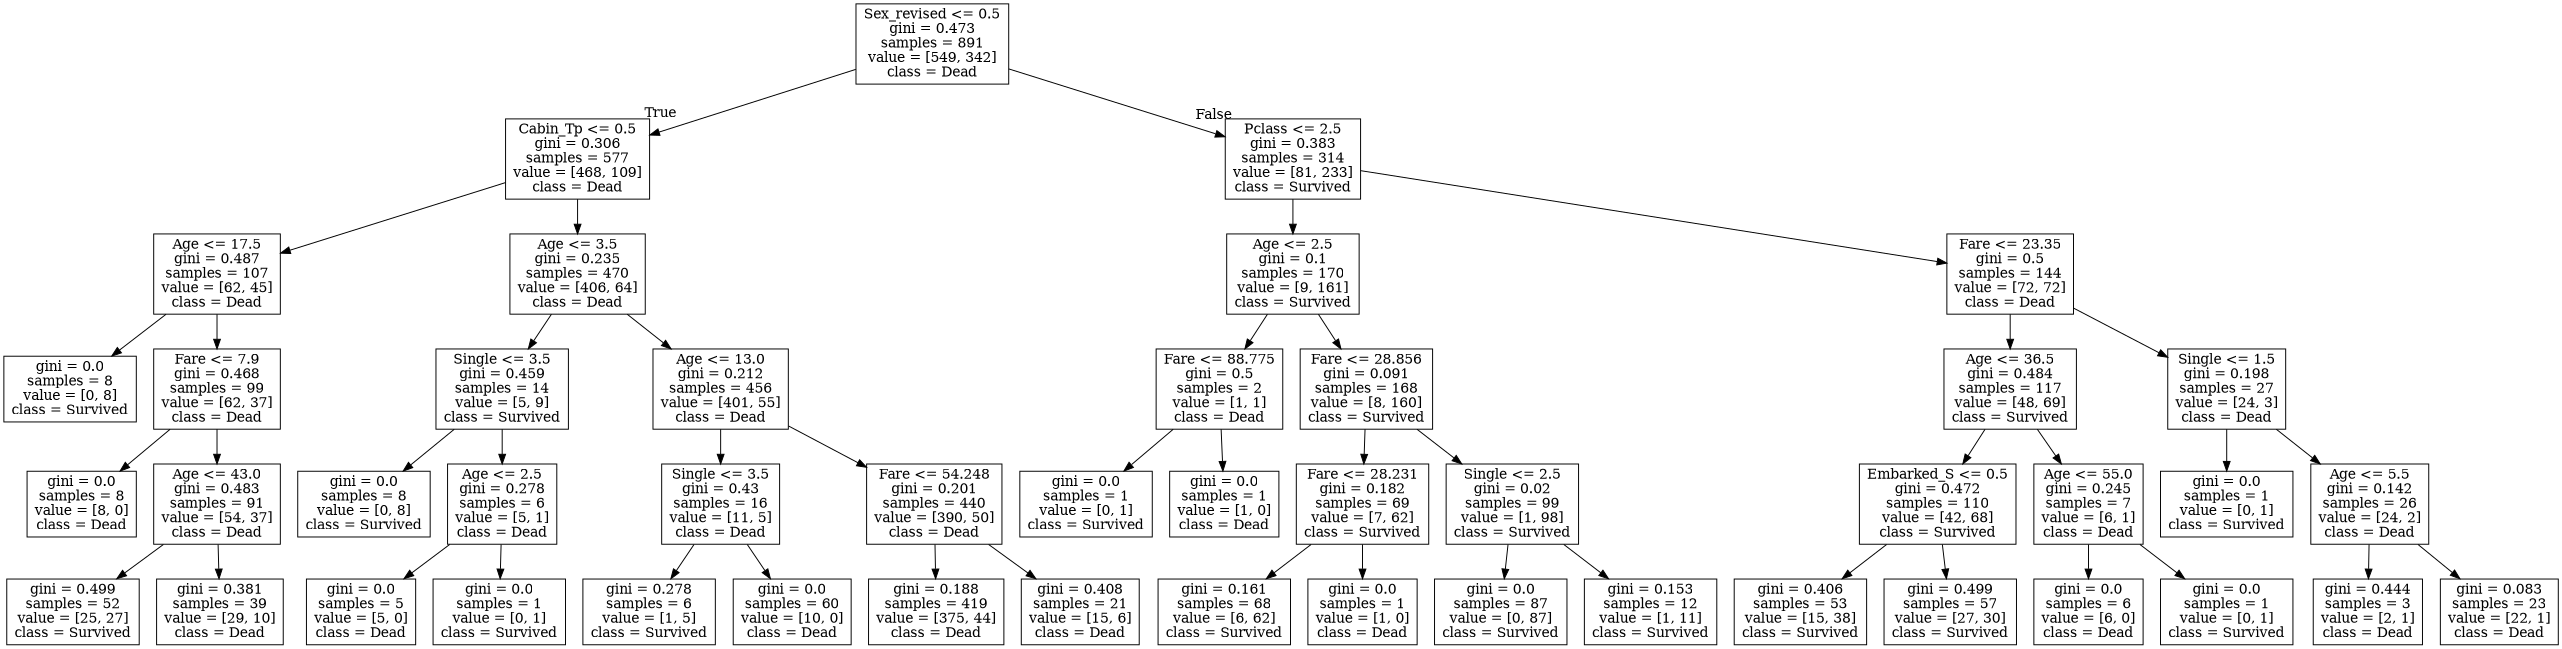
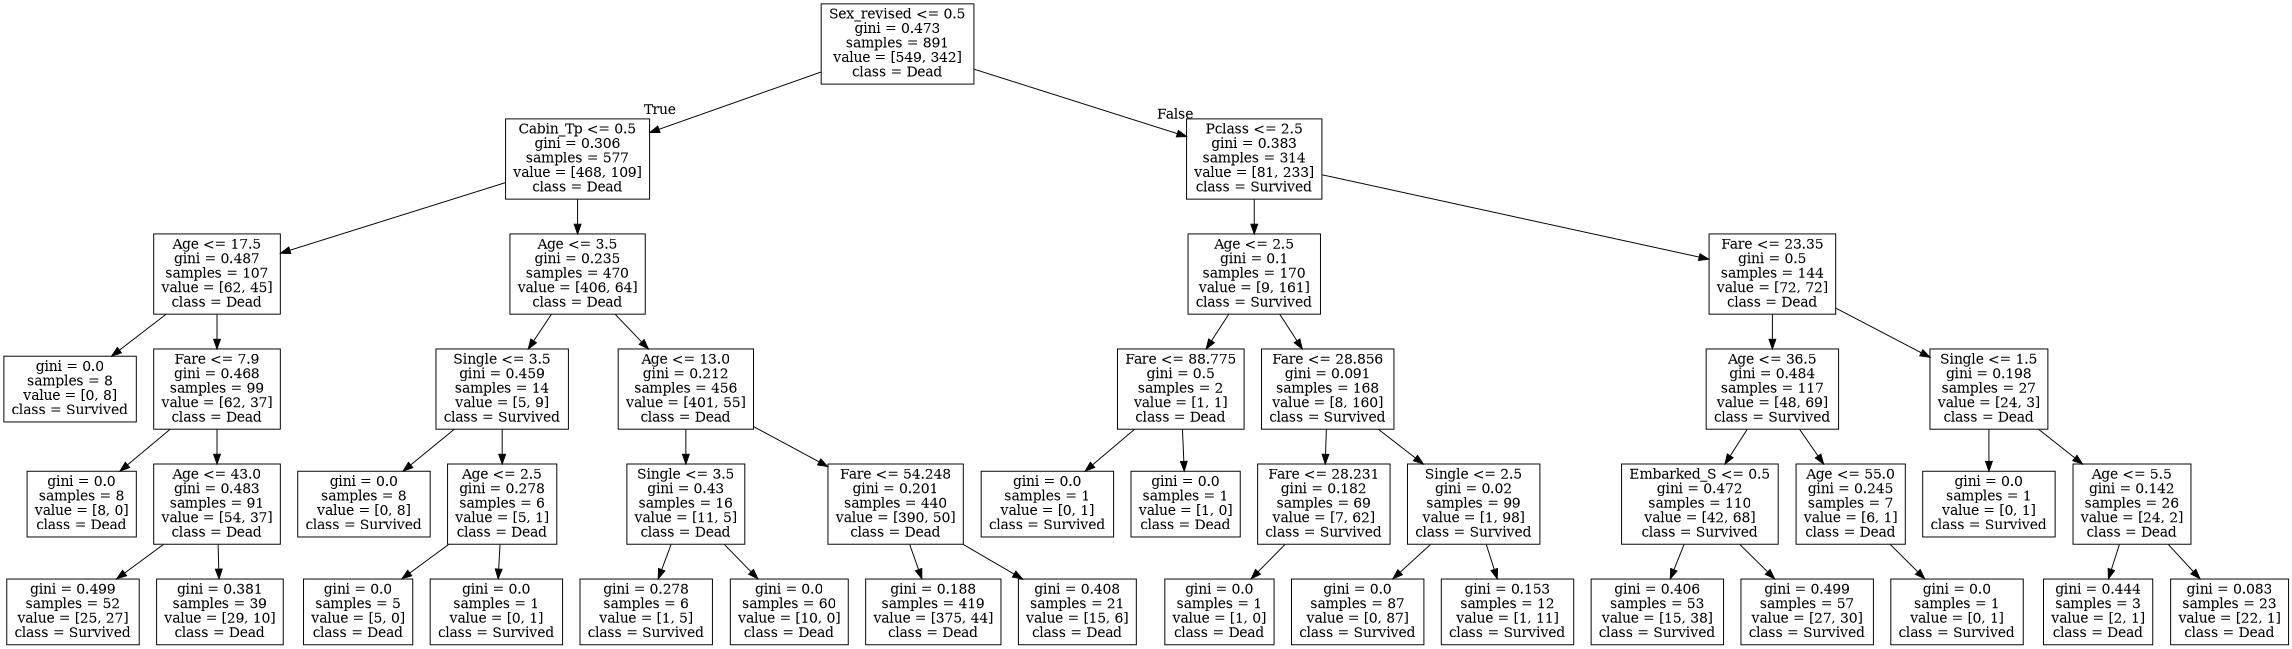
(1224, 612) -> none
(2088, 612) -> none
